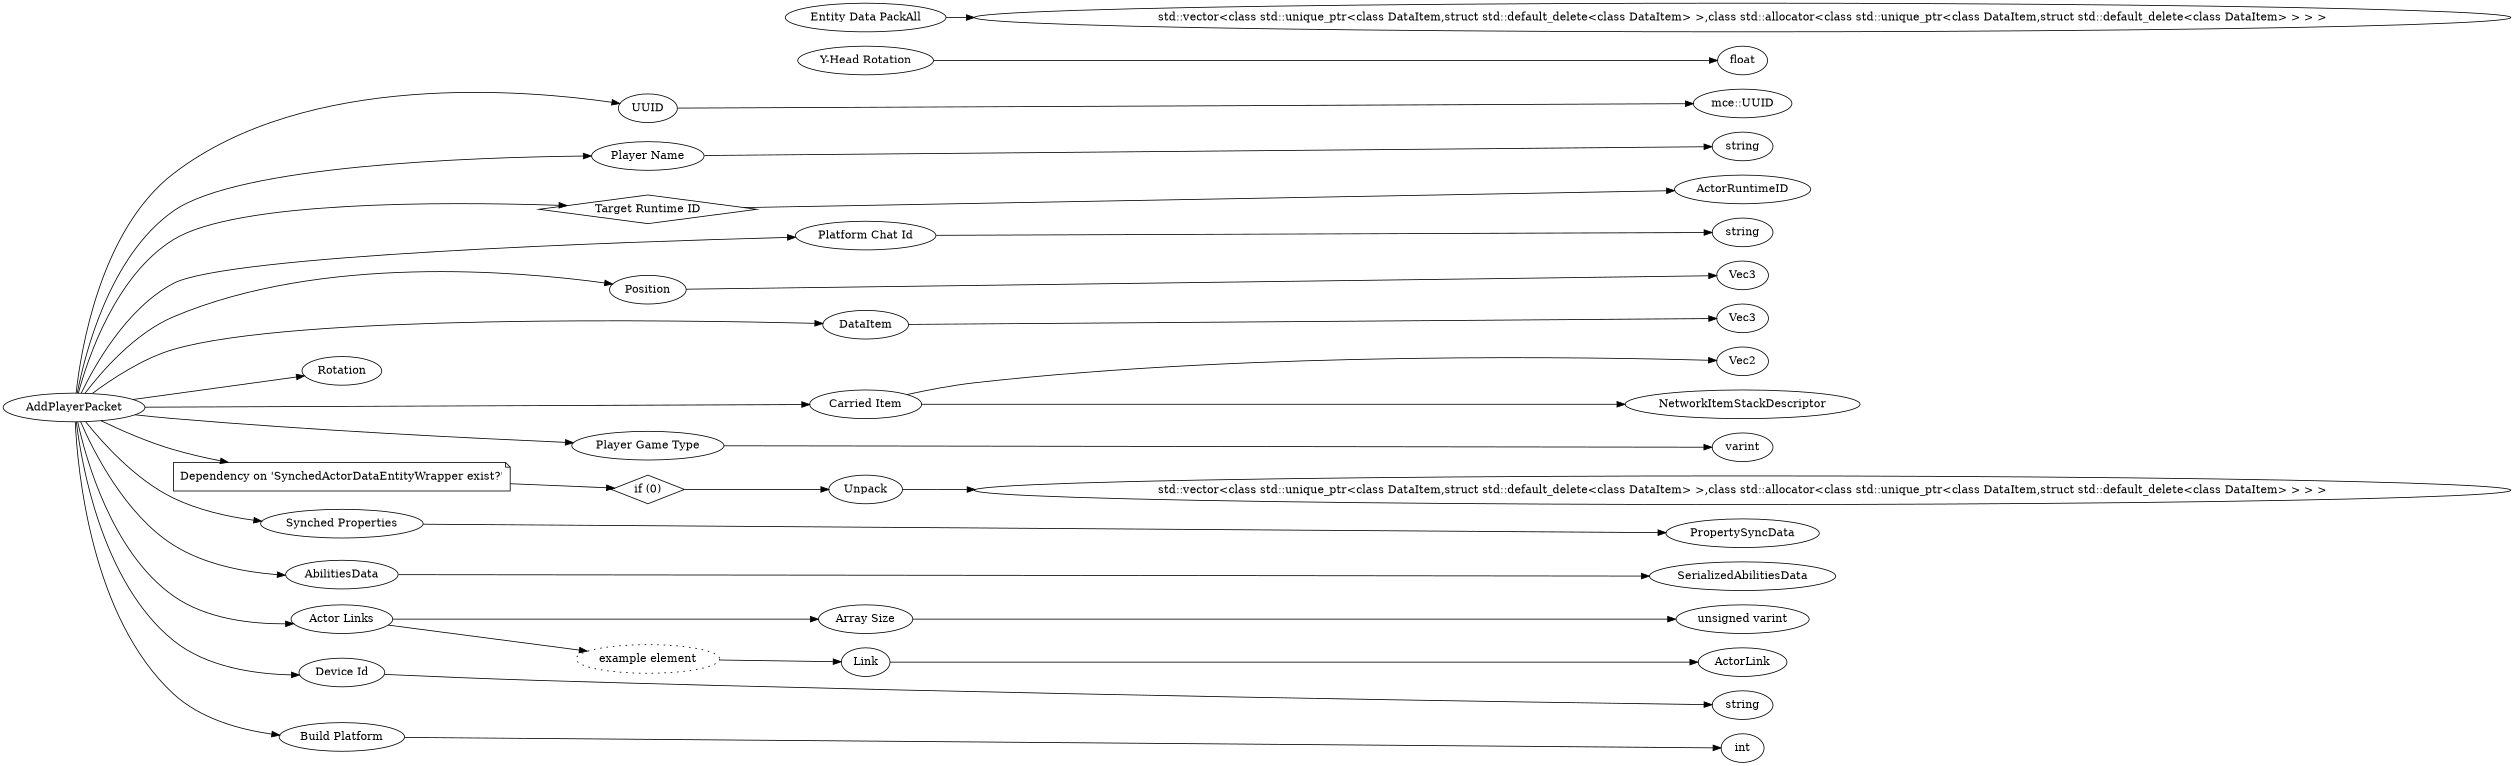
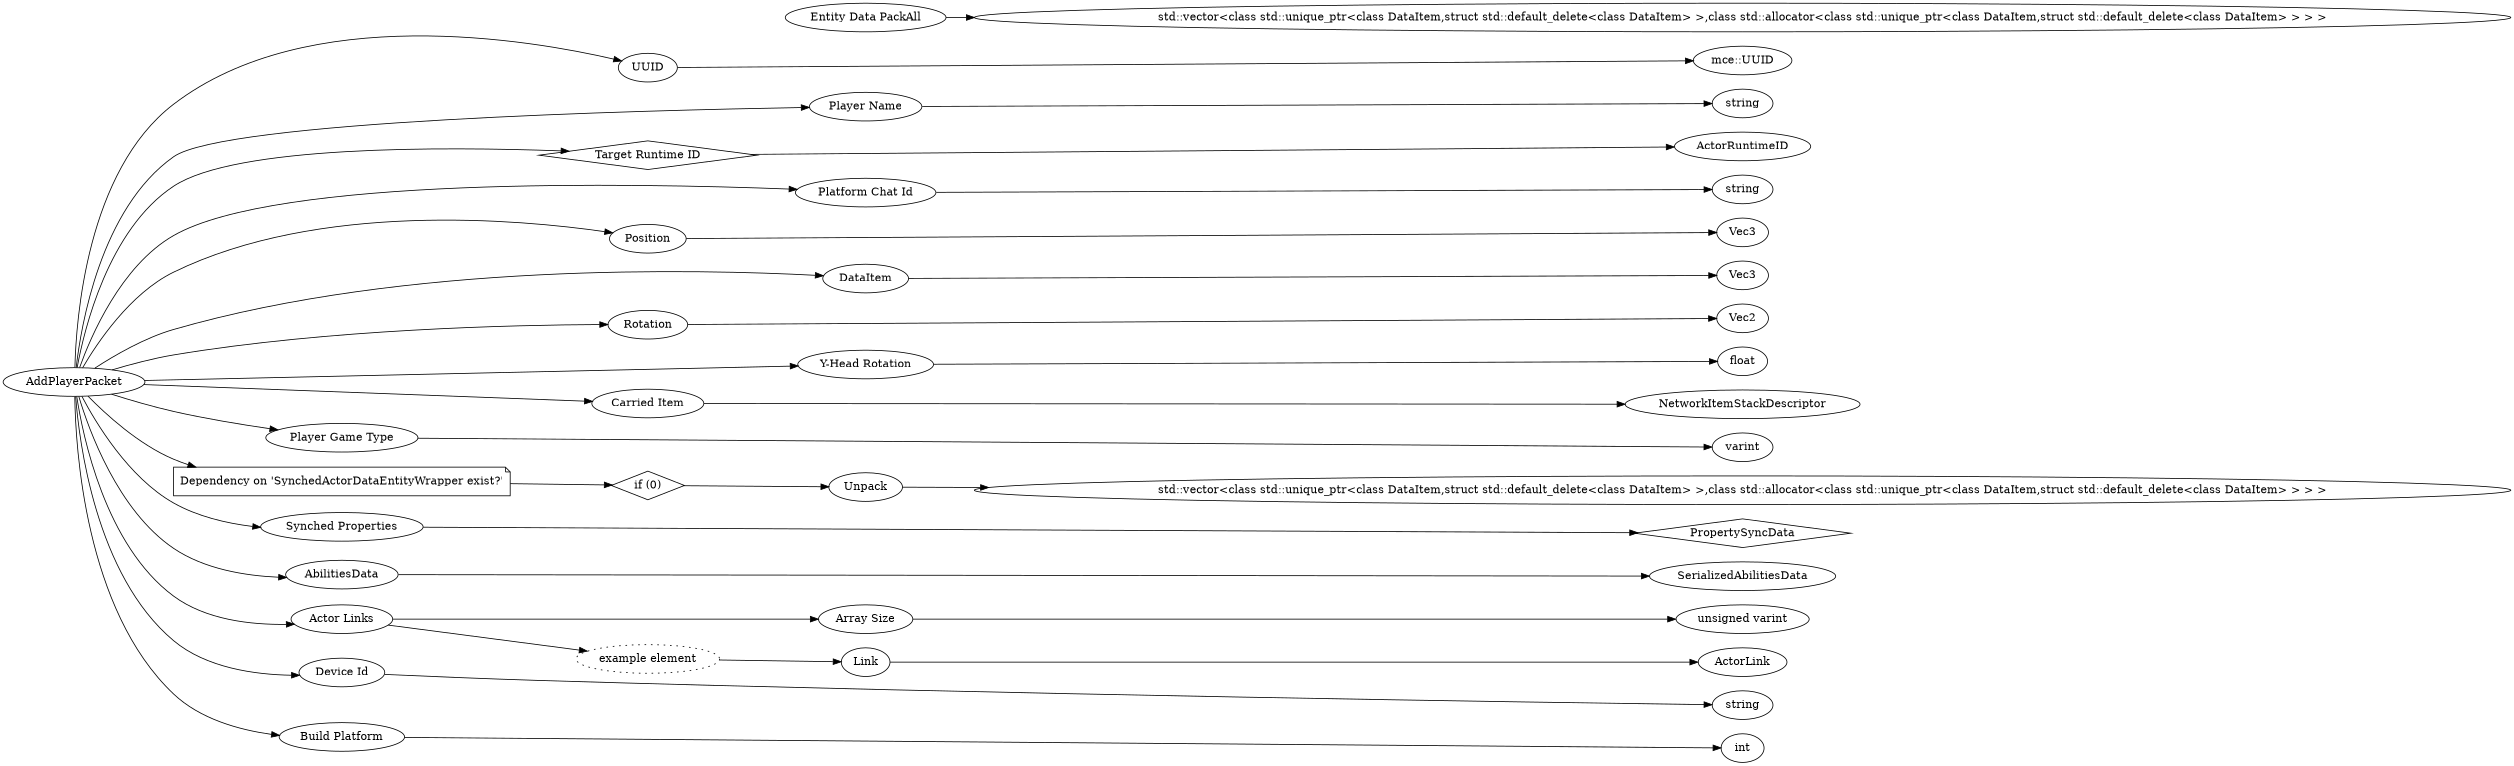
(1307, 361) -> (1198, 321)
none -> (467, 373)
(1743, 533) -> (1743, 533)
